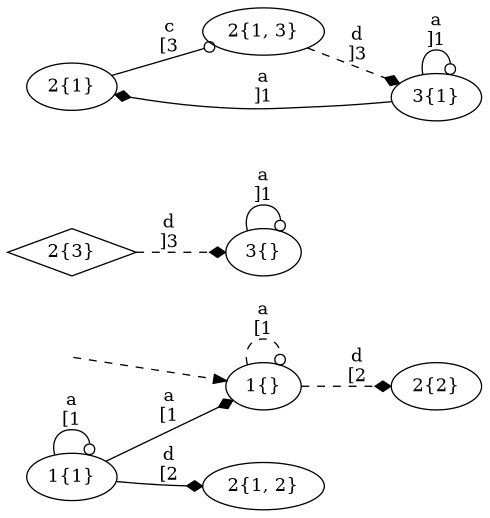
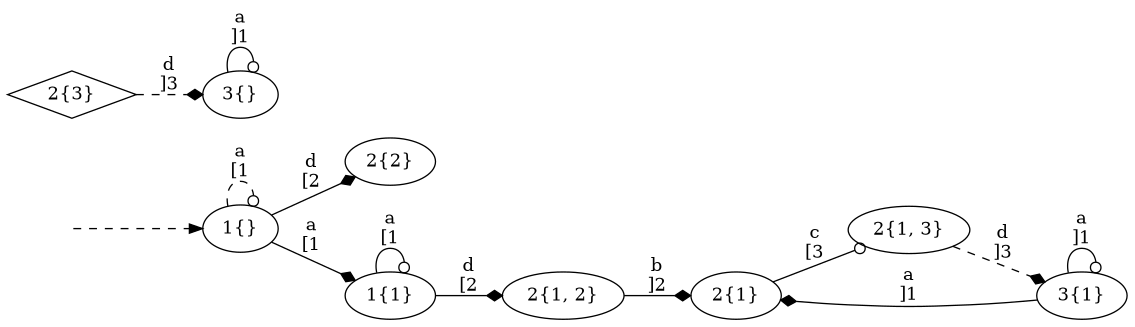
none -> (649, 296)
(338, 386) -> (306, 199)
(162, 434) -> (306, 258)
